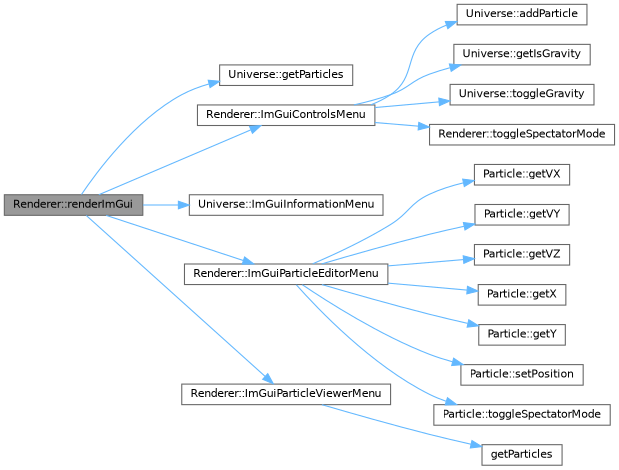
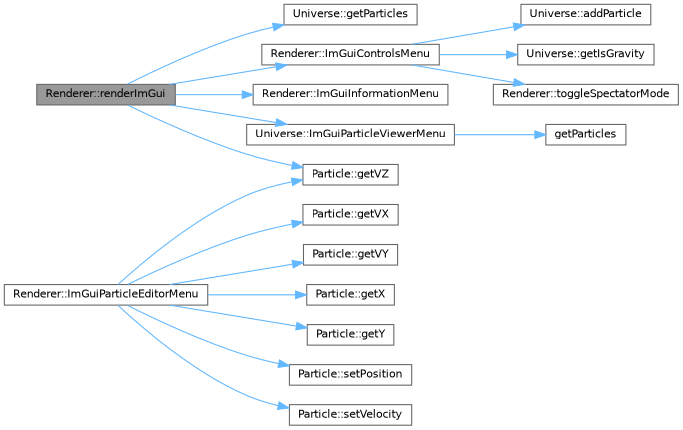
(522, 95) -> none
(286, 205) -> (351, 95)
(175, 238) -> (208, 141)
(286, 394) -> (351, 135)
(522, 415) -> (351, 415)
